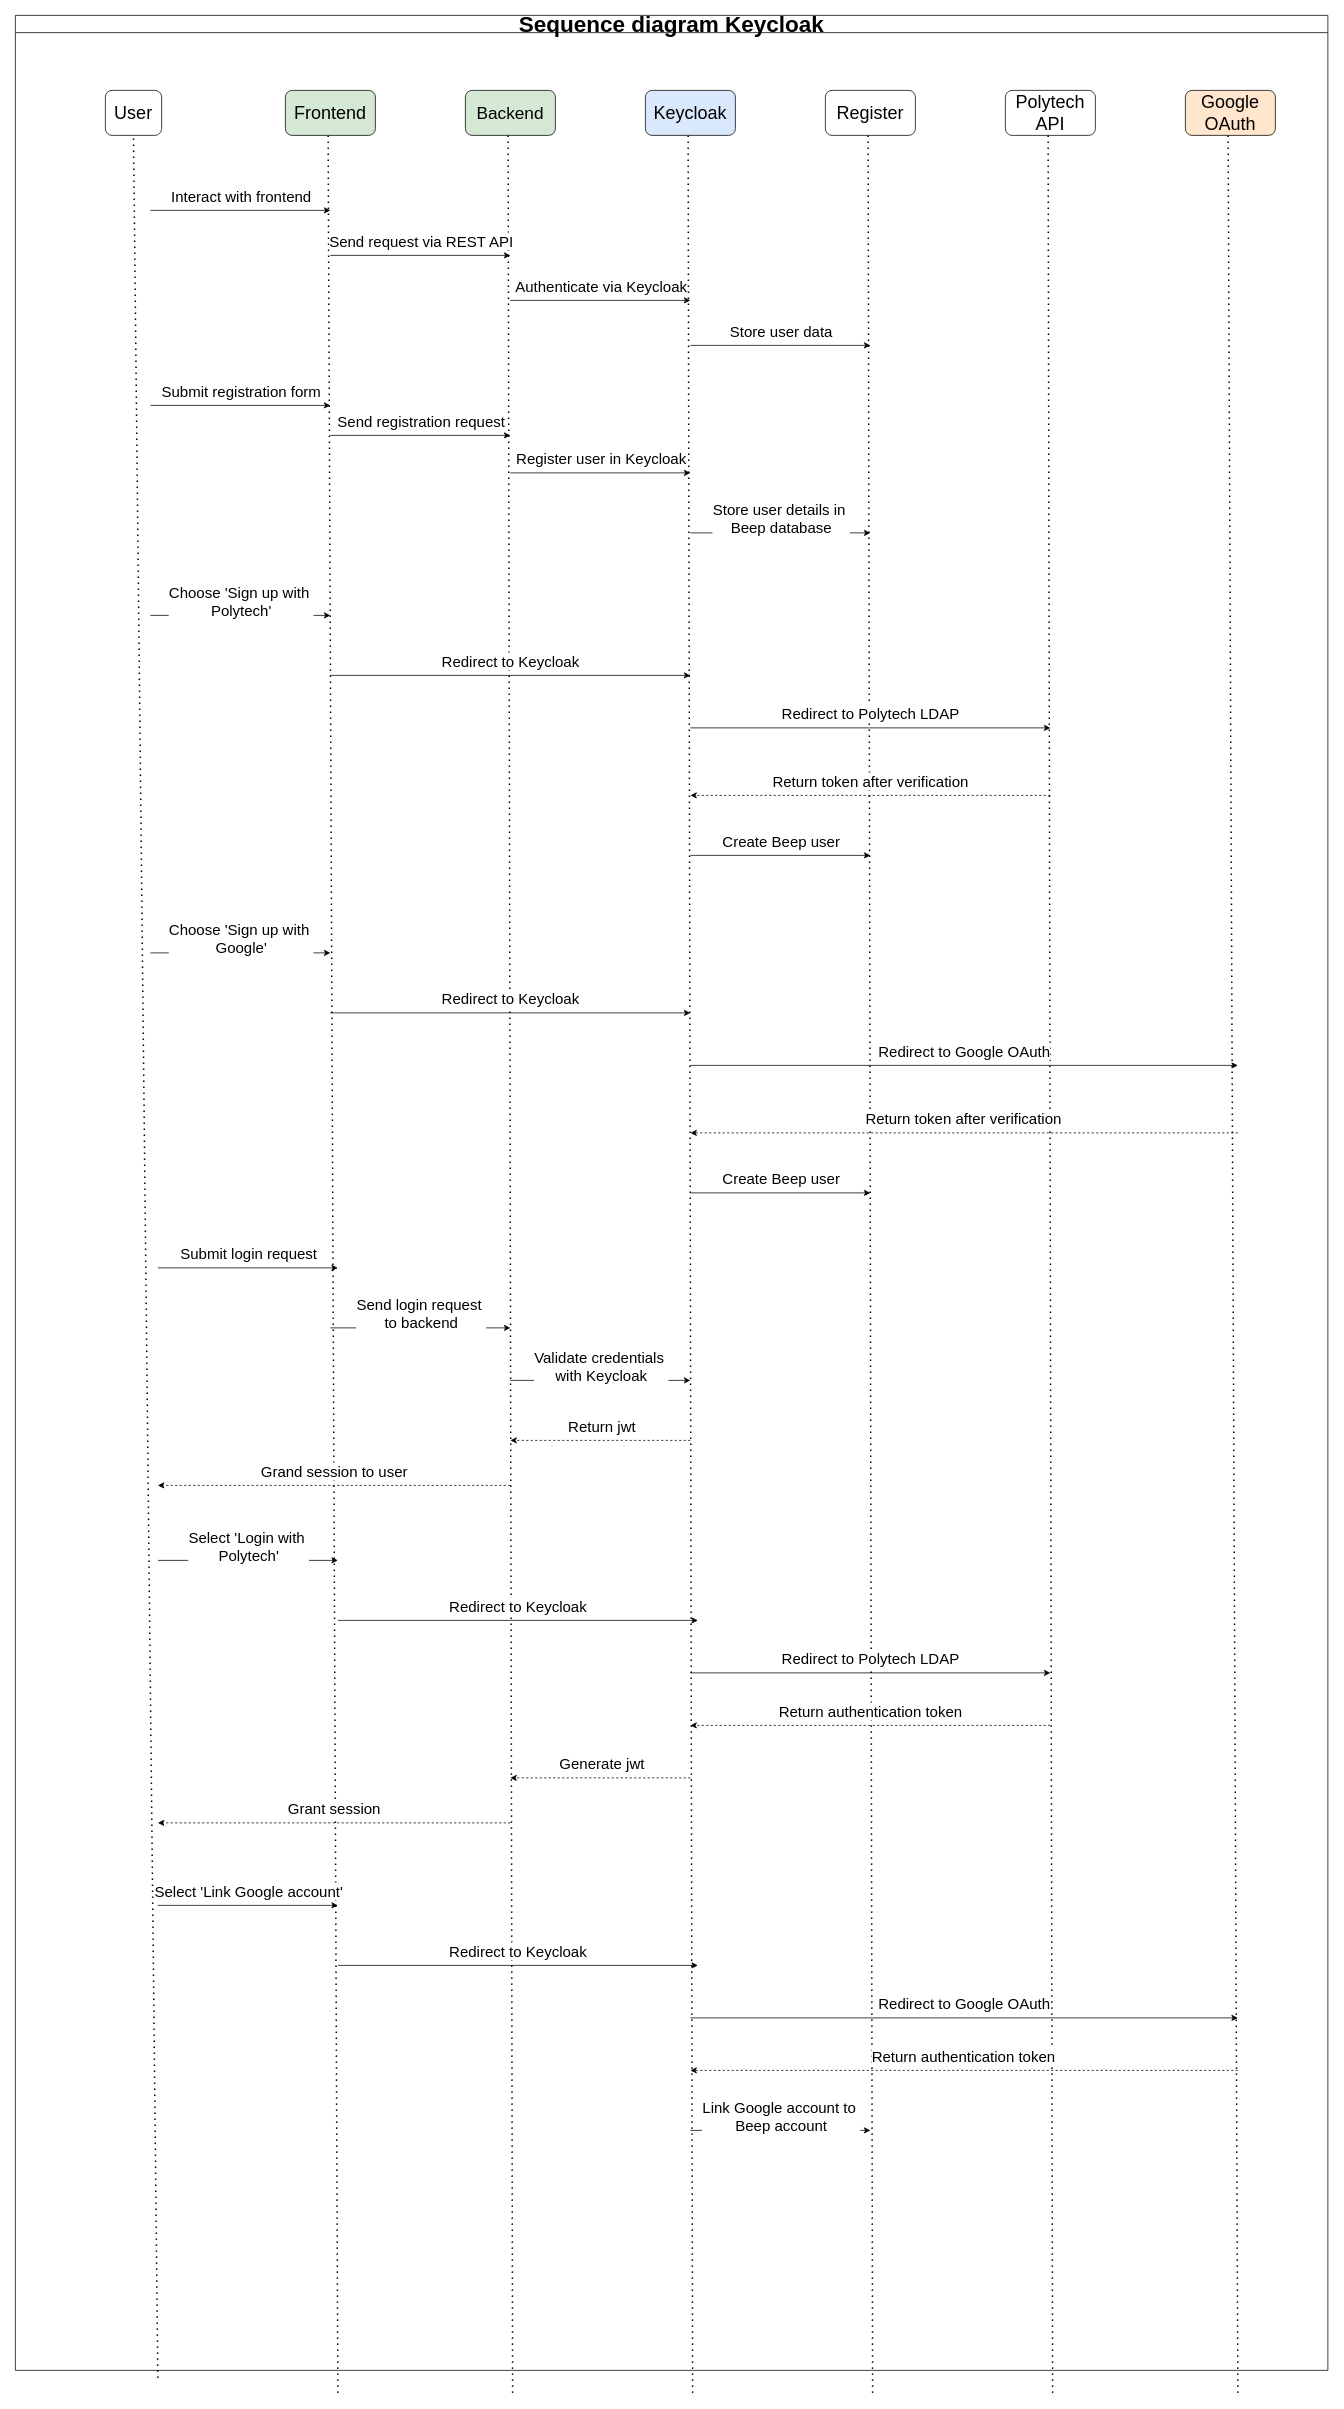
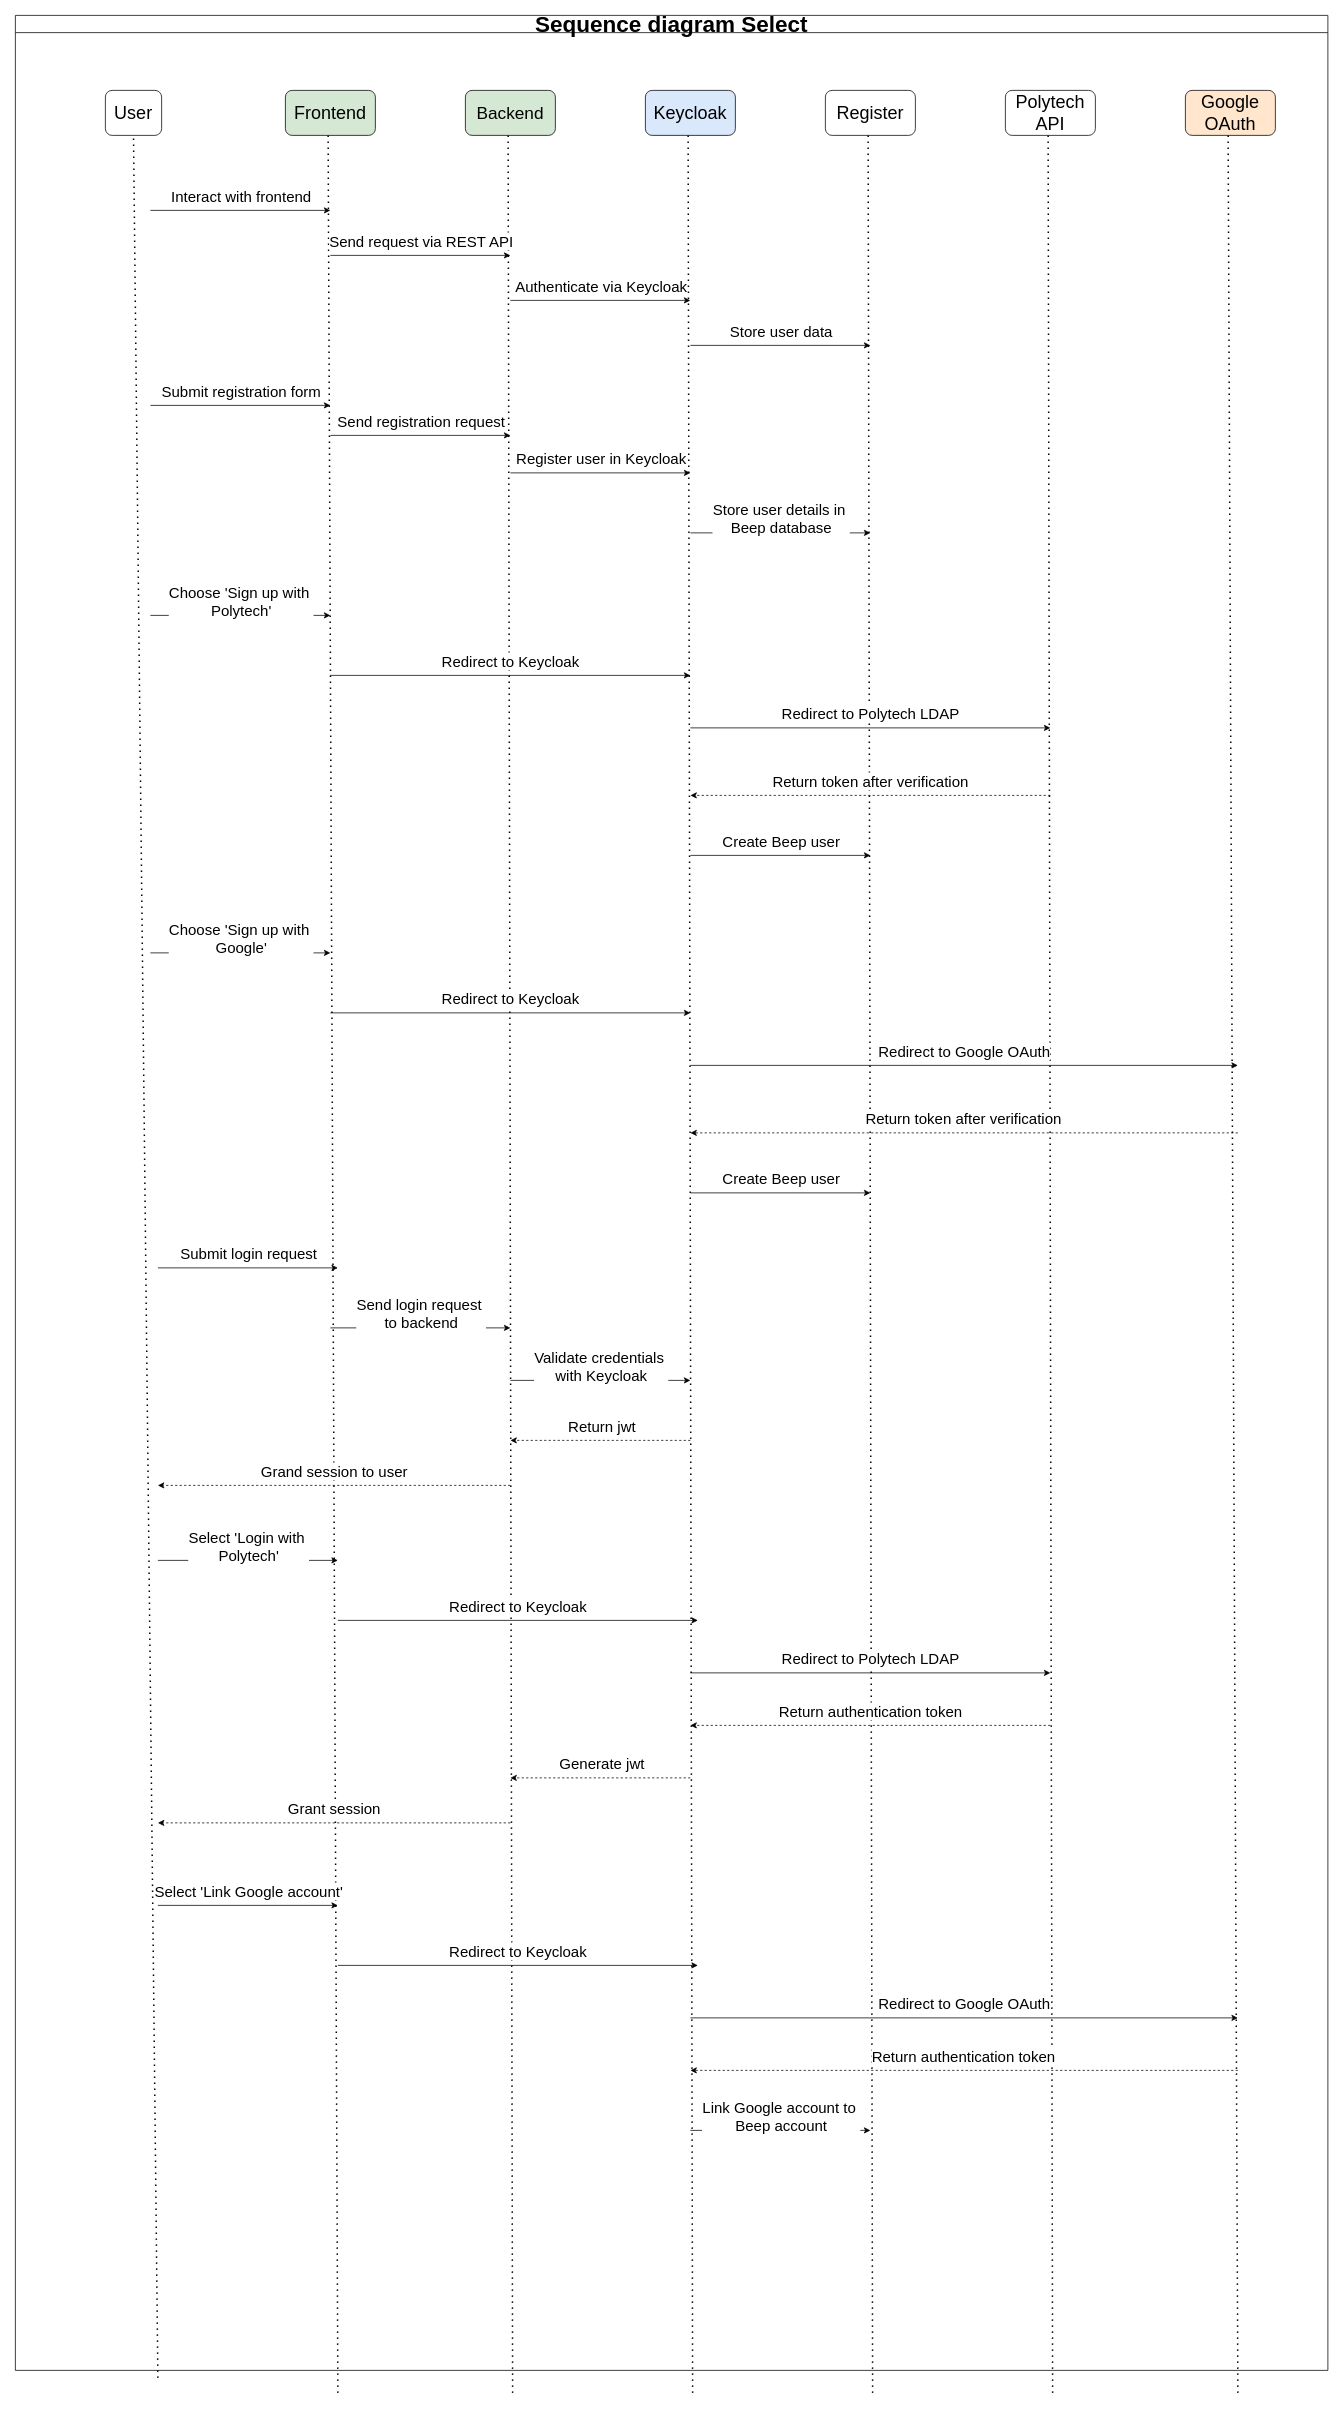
(672, 24) -> (672, 24)
